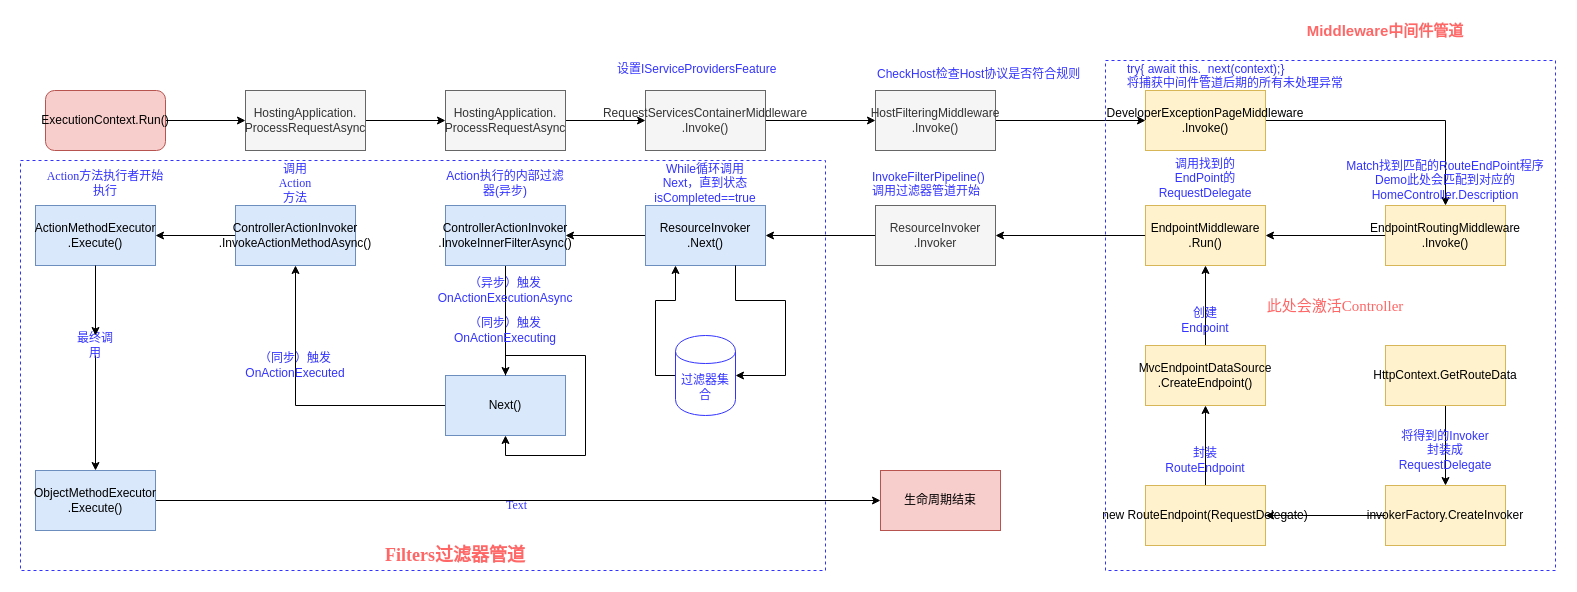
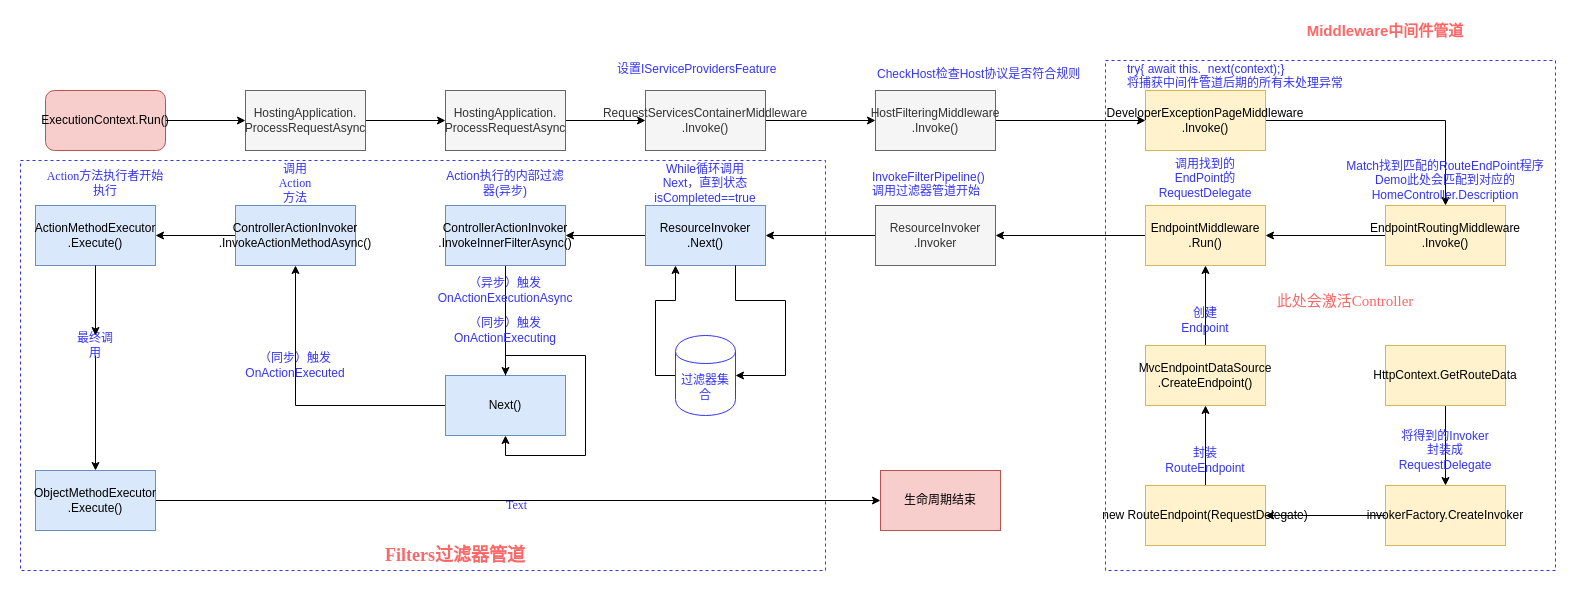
(1336, 306) -> (1346, 301)
